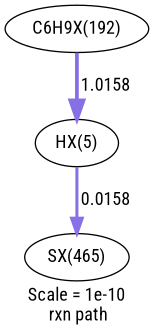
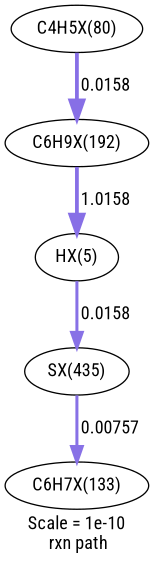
none -> (77, 29)
(77, 257) -> (77, 371)
none -> (77, 486)
